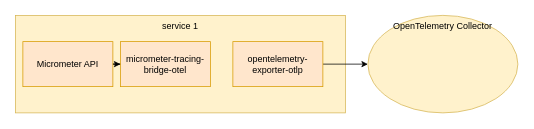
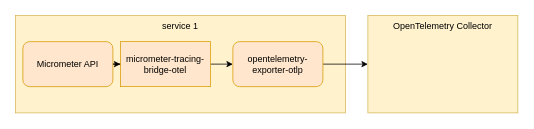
(68, 64) -> (68, 64)
none -> (226, 64)
(278, 64) -> (278, 64)
(443, 64) -> (443, 64)
